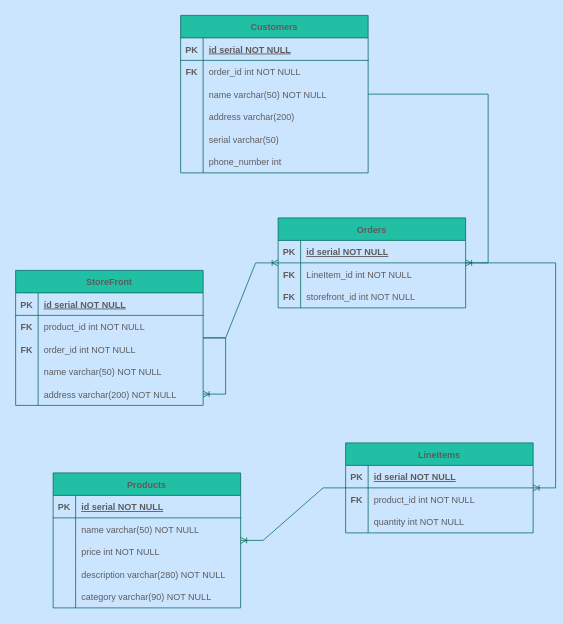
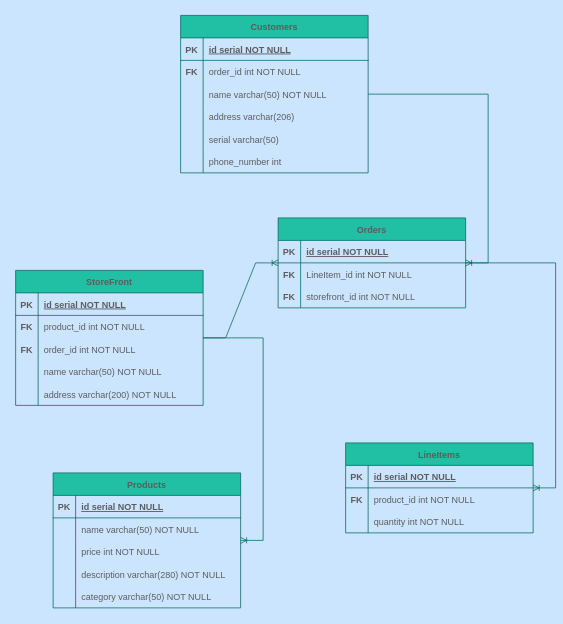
(258, 117) -> (258, 117)
(225, 377) -> (263, 418)
(301, 507) -> none
(151, 597) -> (151, 597)
